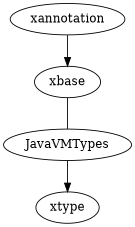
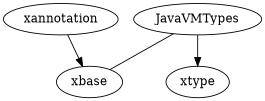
(68, 113) -> (142, 52)
